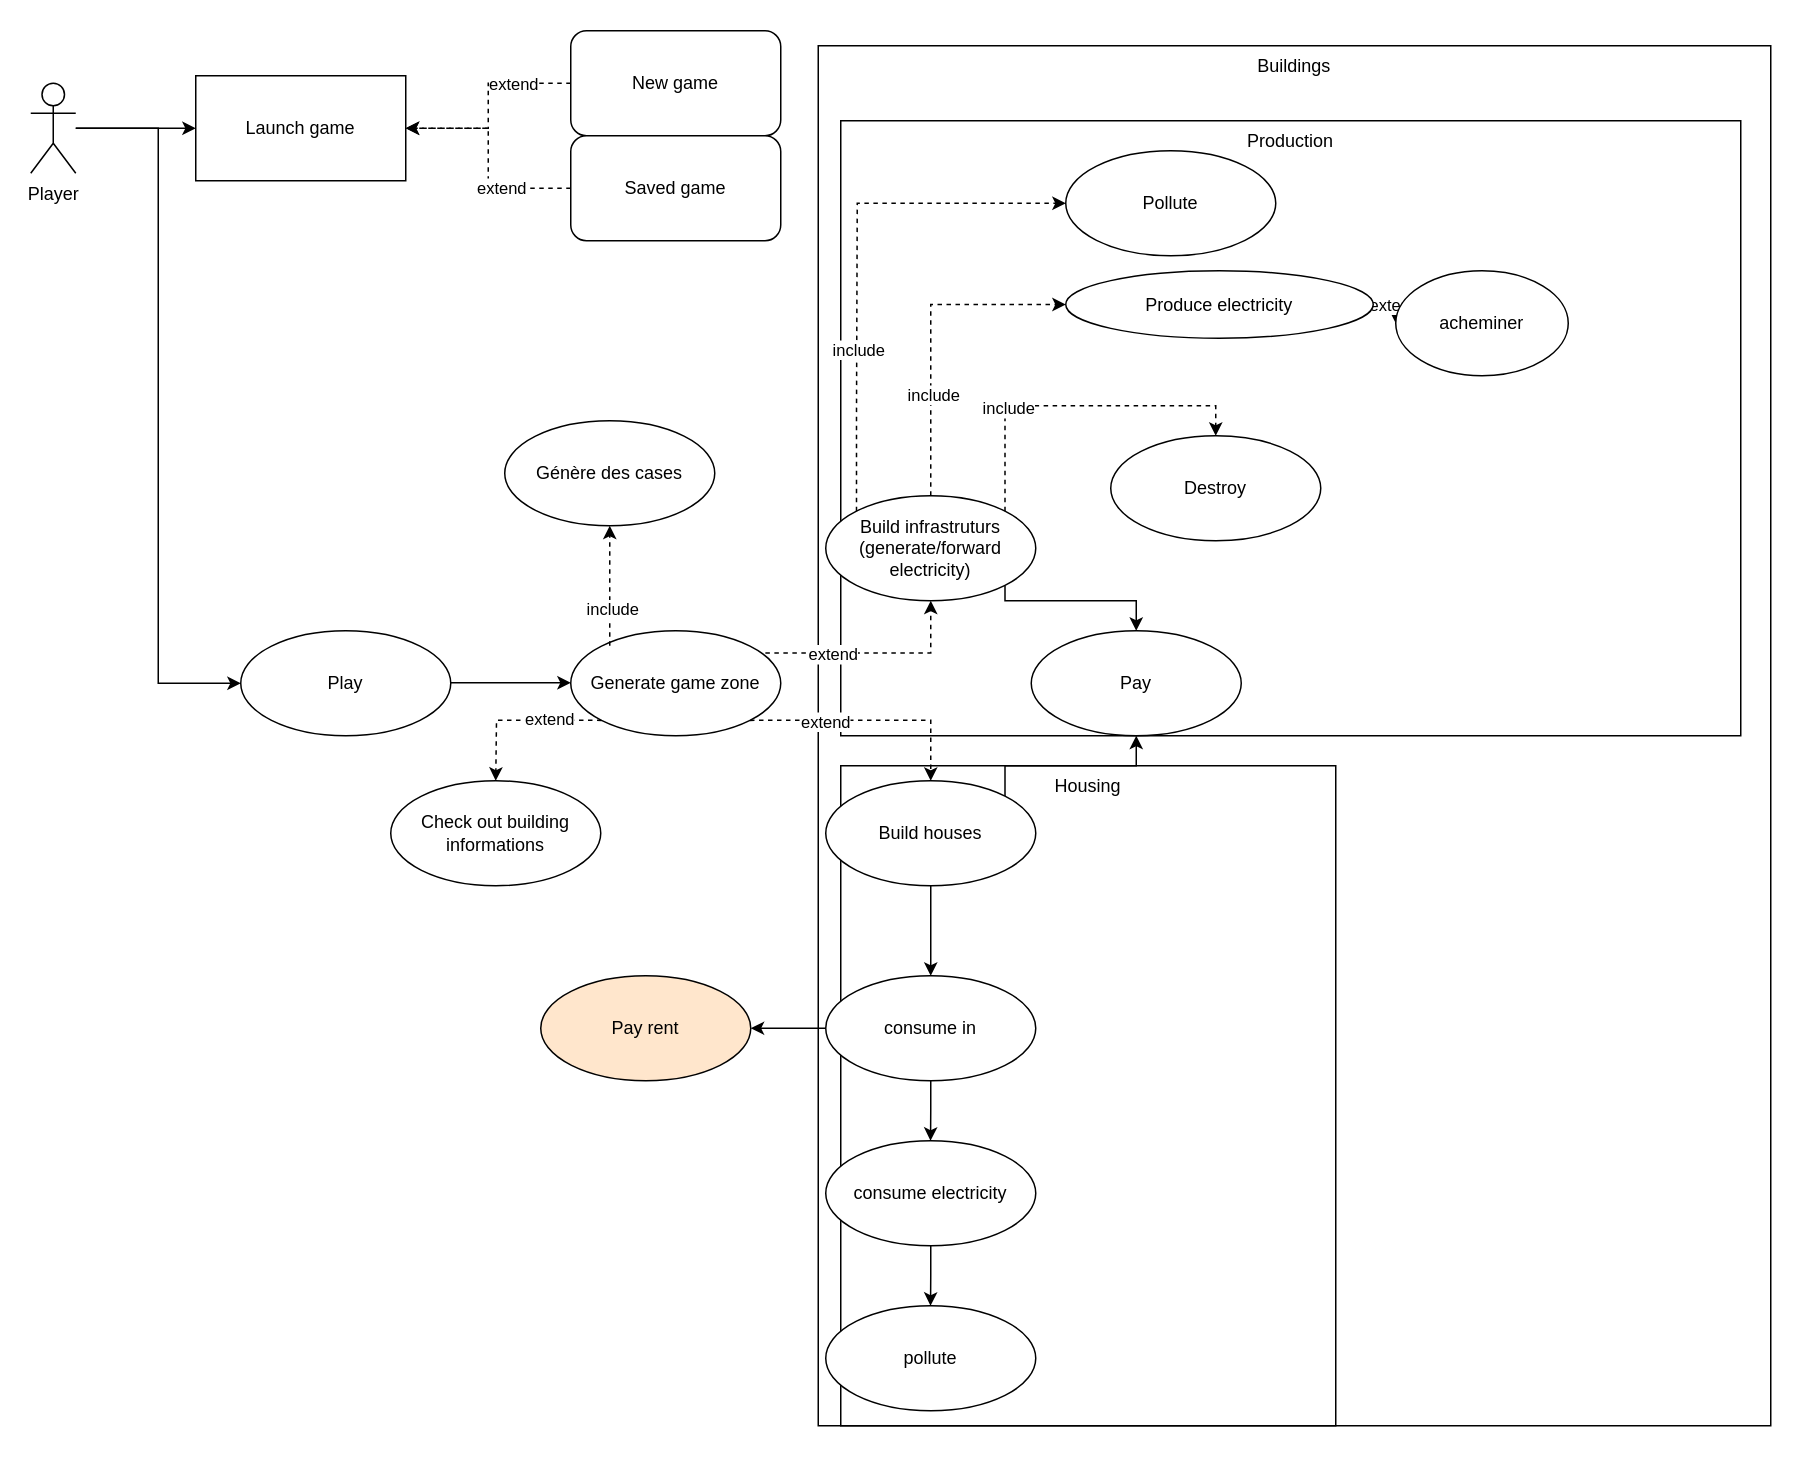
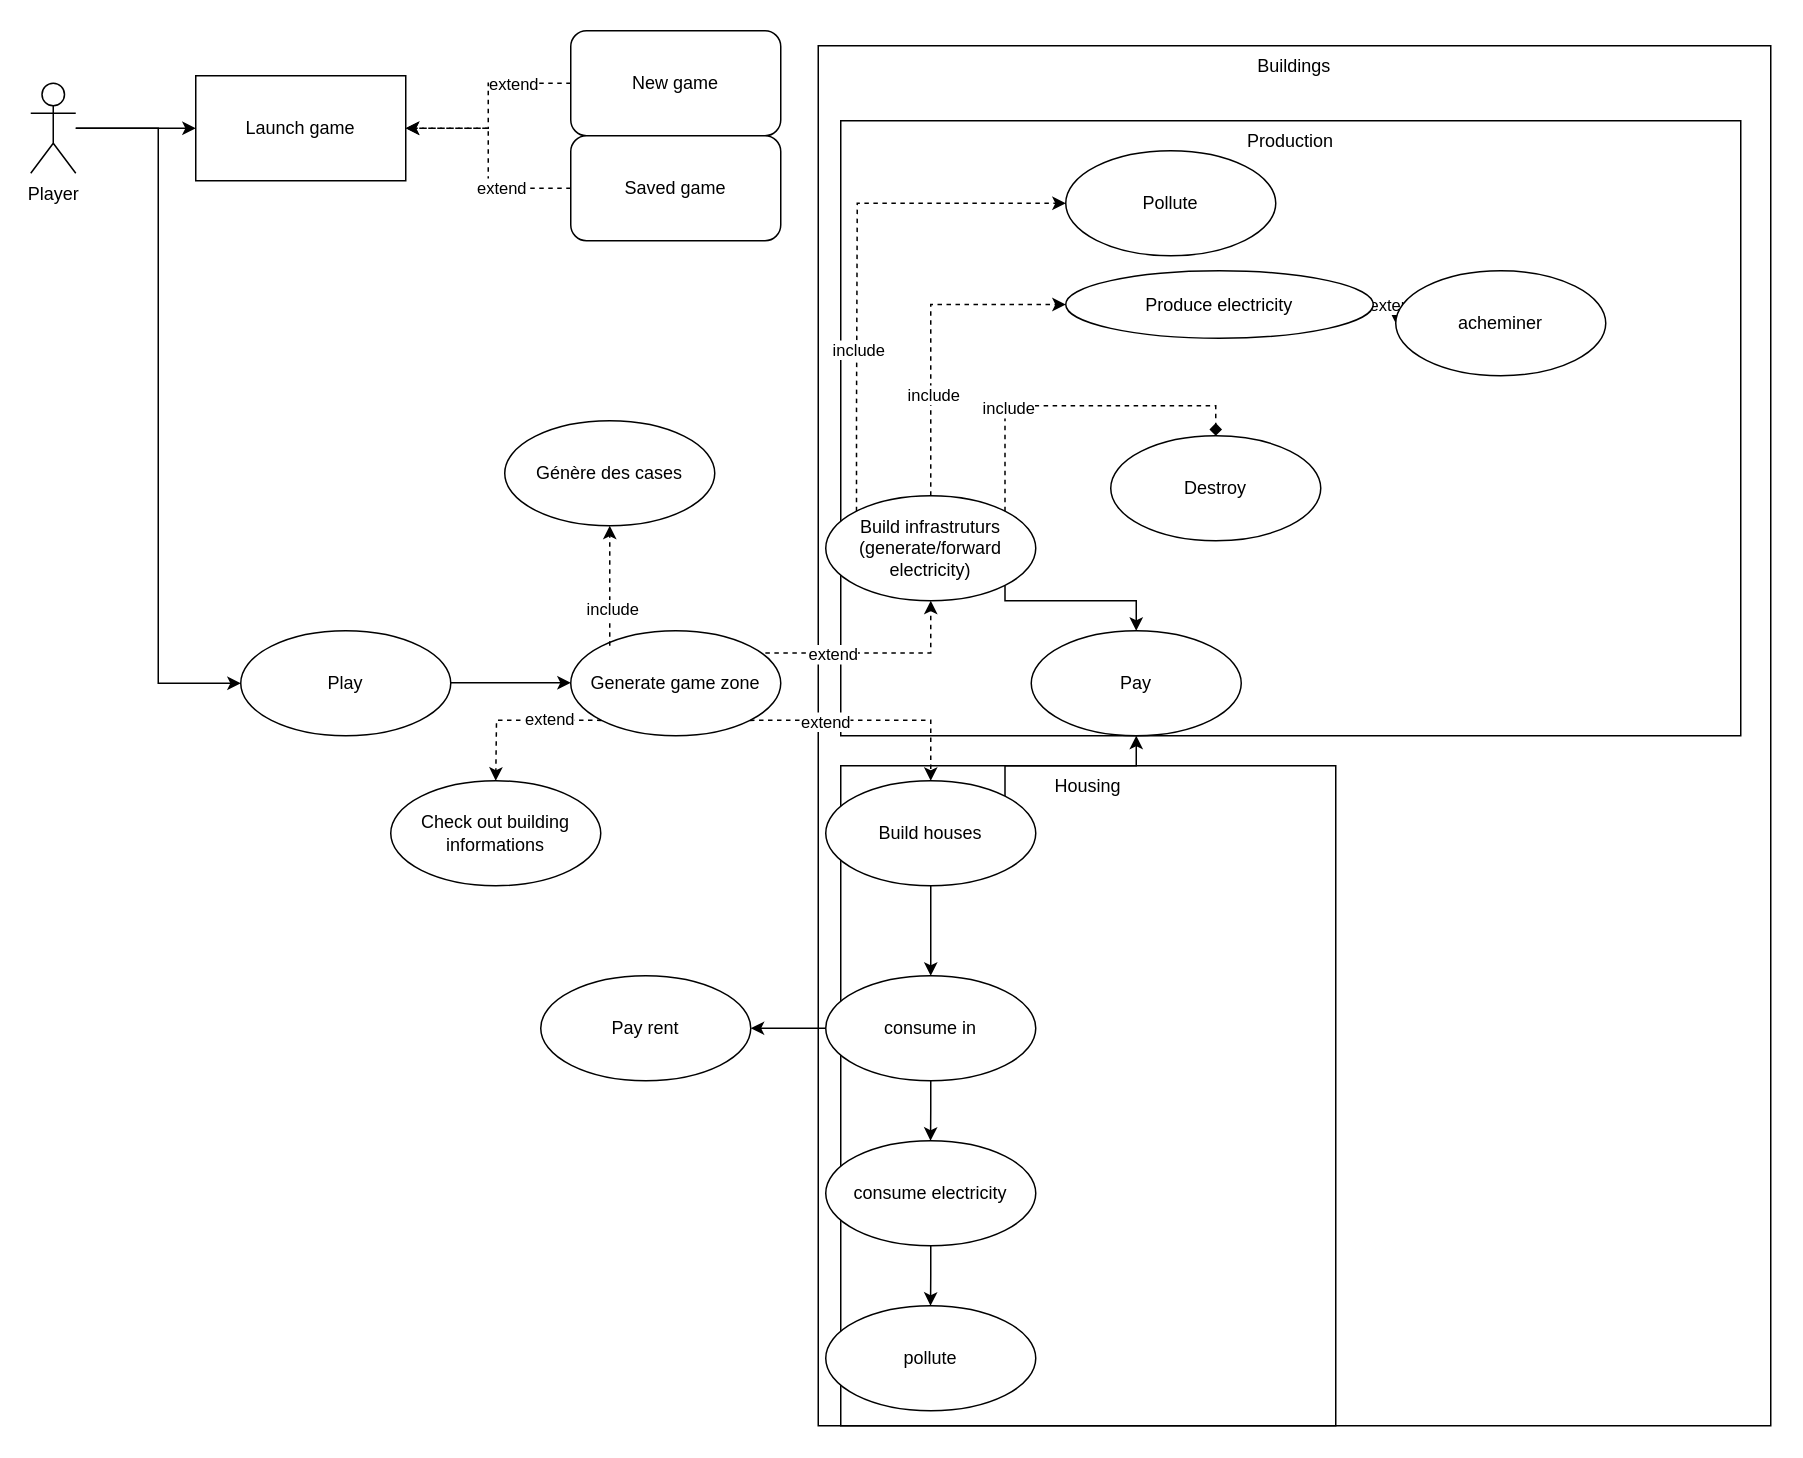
(1482, 323) -> (1501, 323)
(1216, 424) -> (1216, 423)
(646, 1028) -> (646, 1028)
